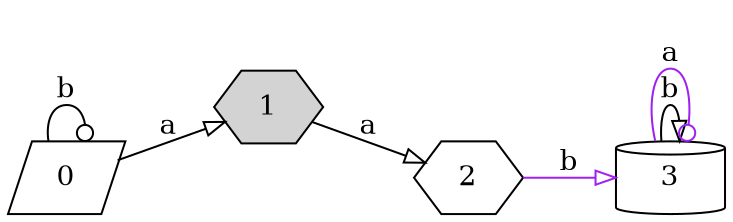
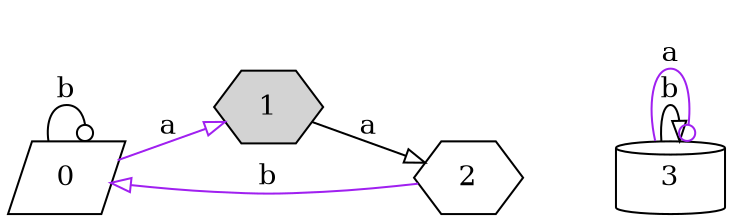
(162, 145) -> (162, 145)
(559, 178) -> (275, 194)
